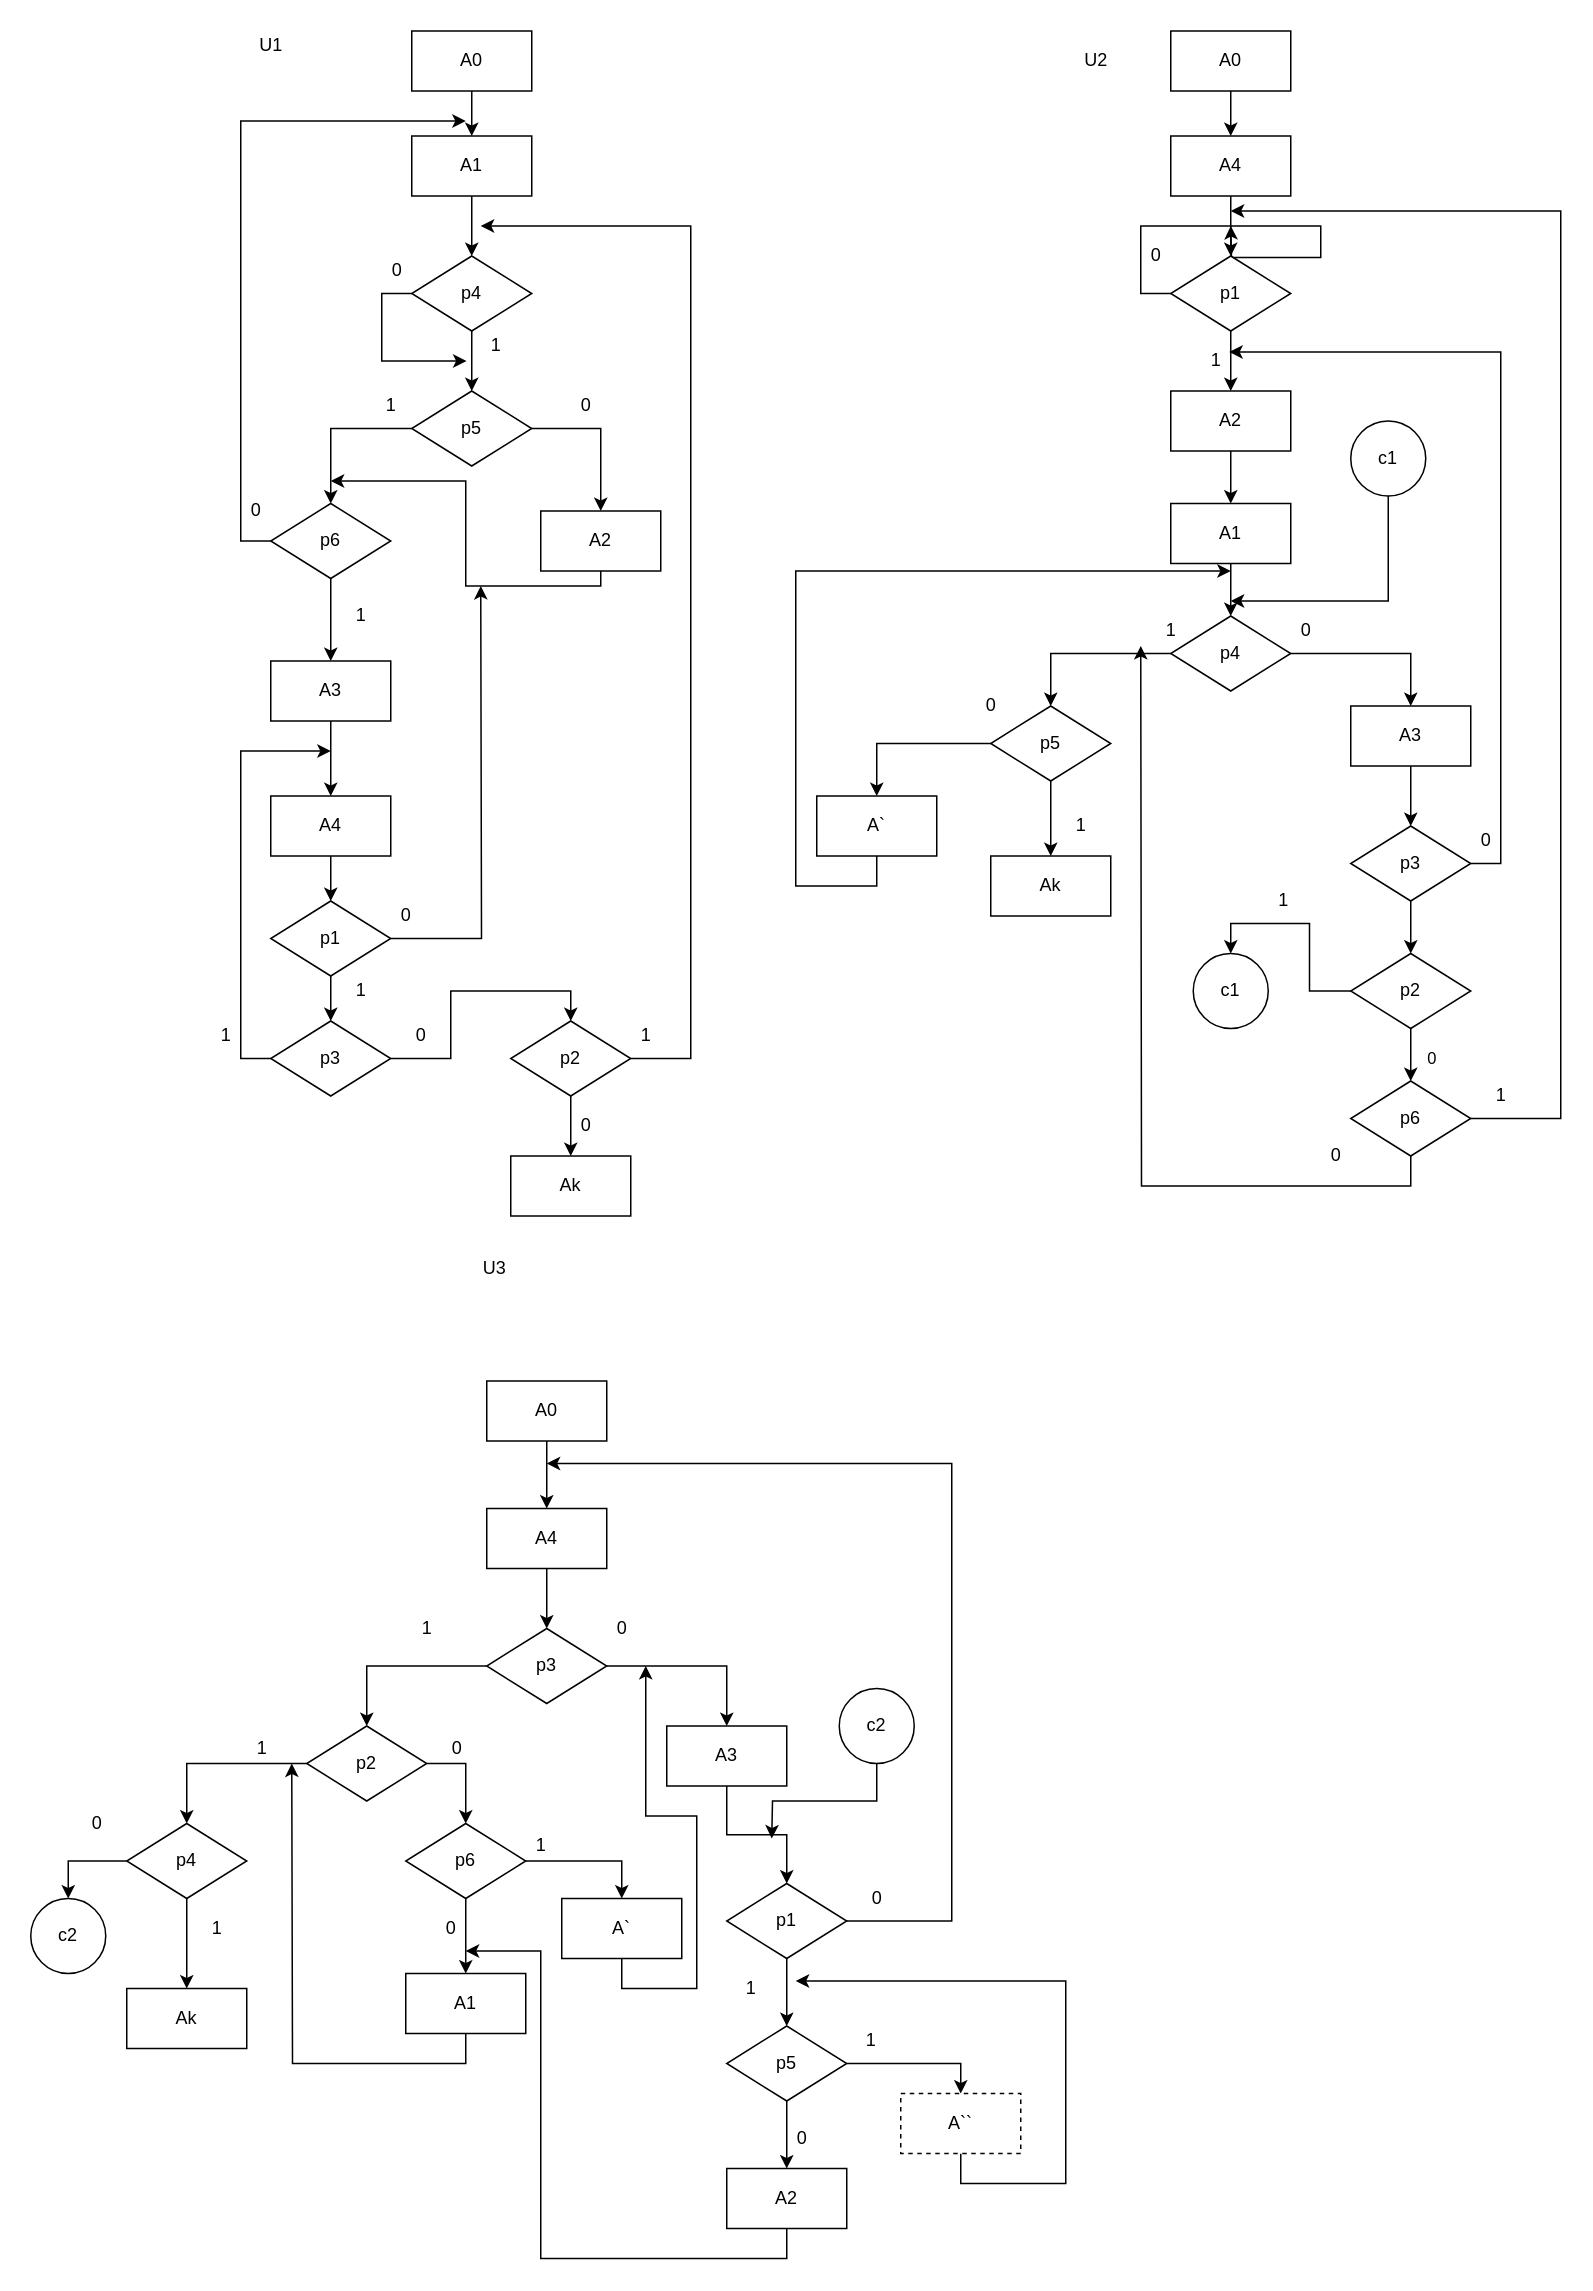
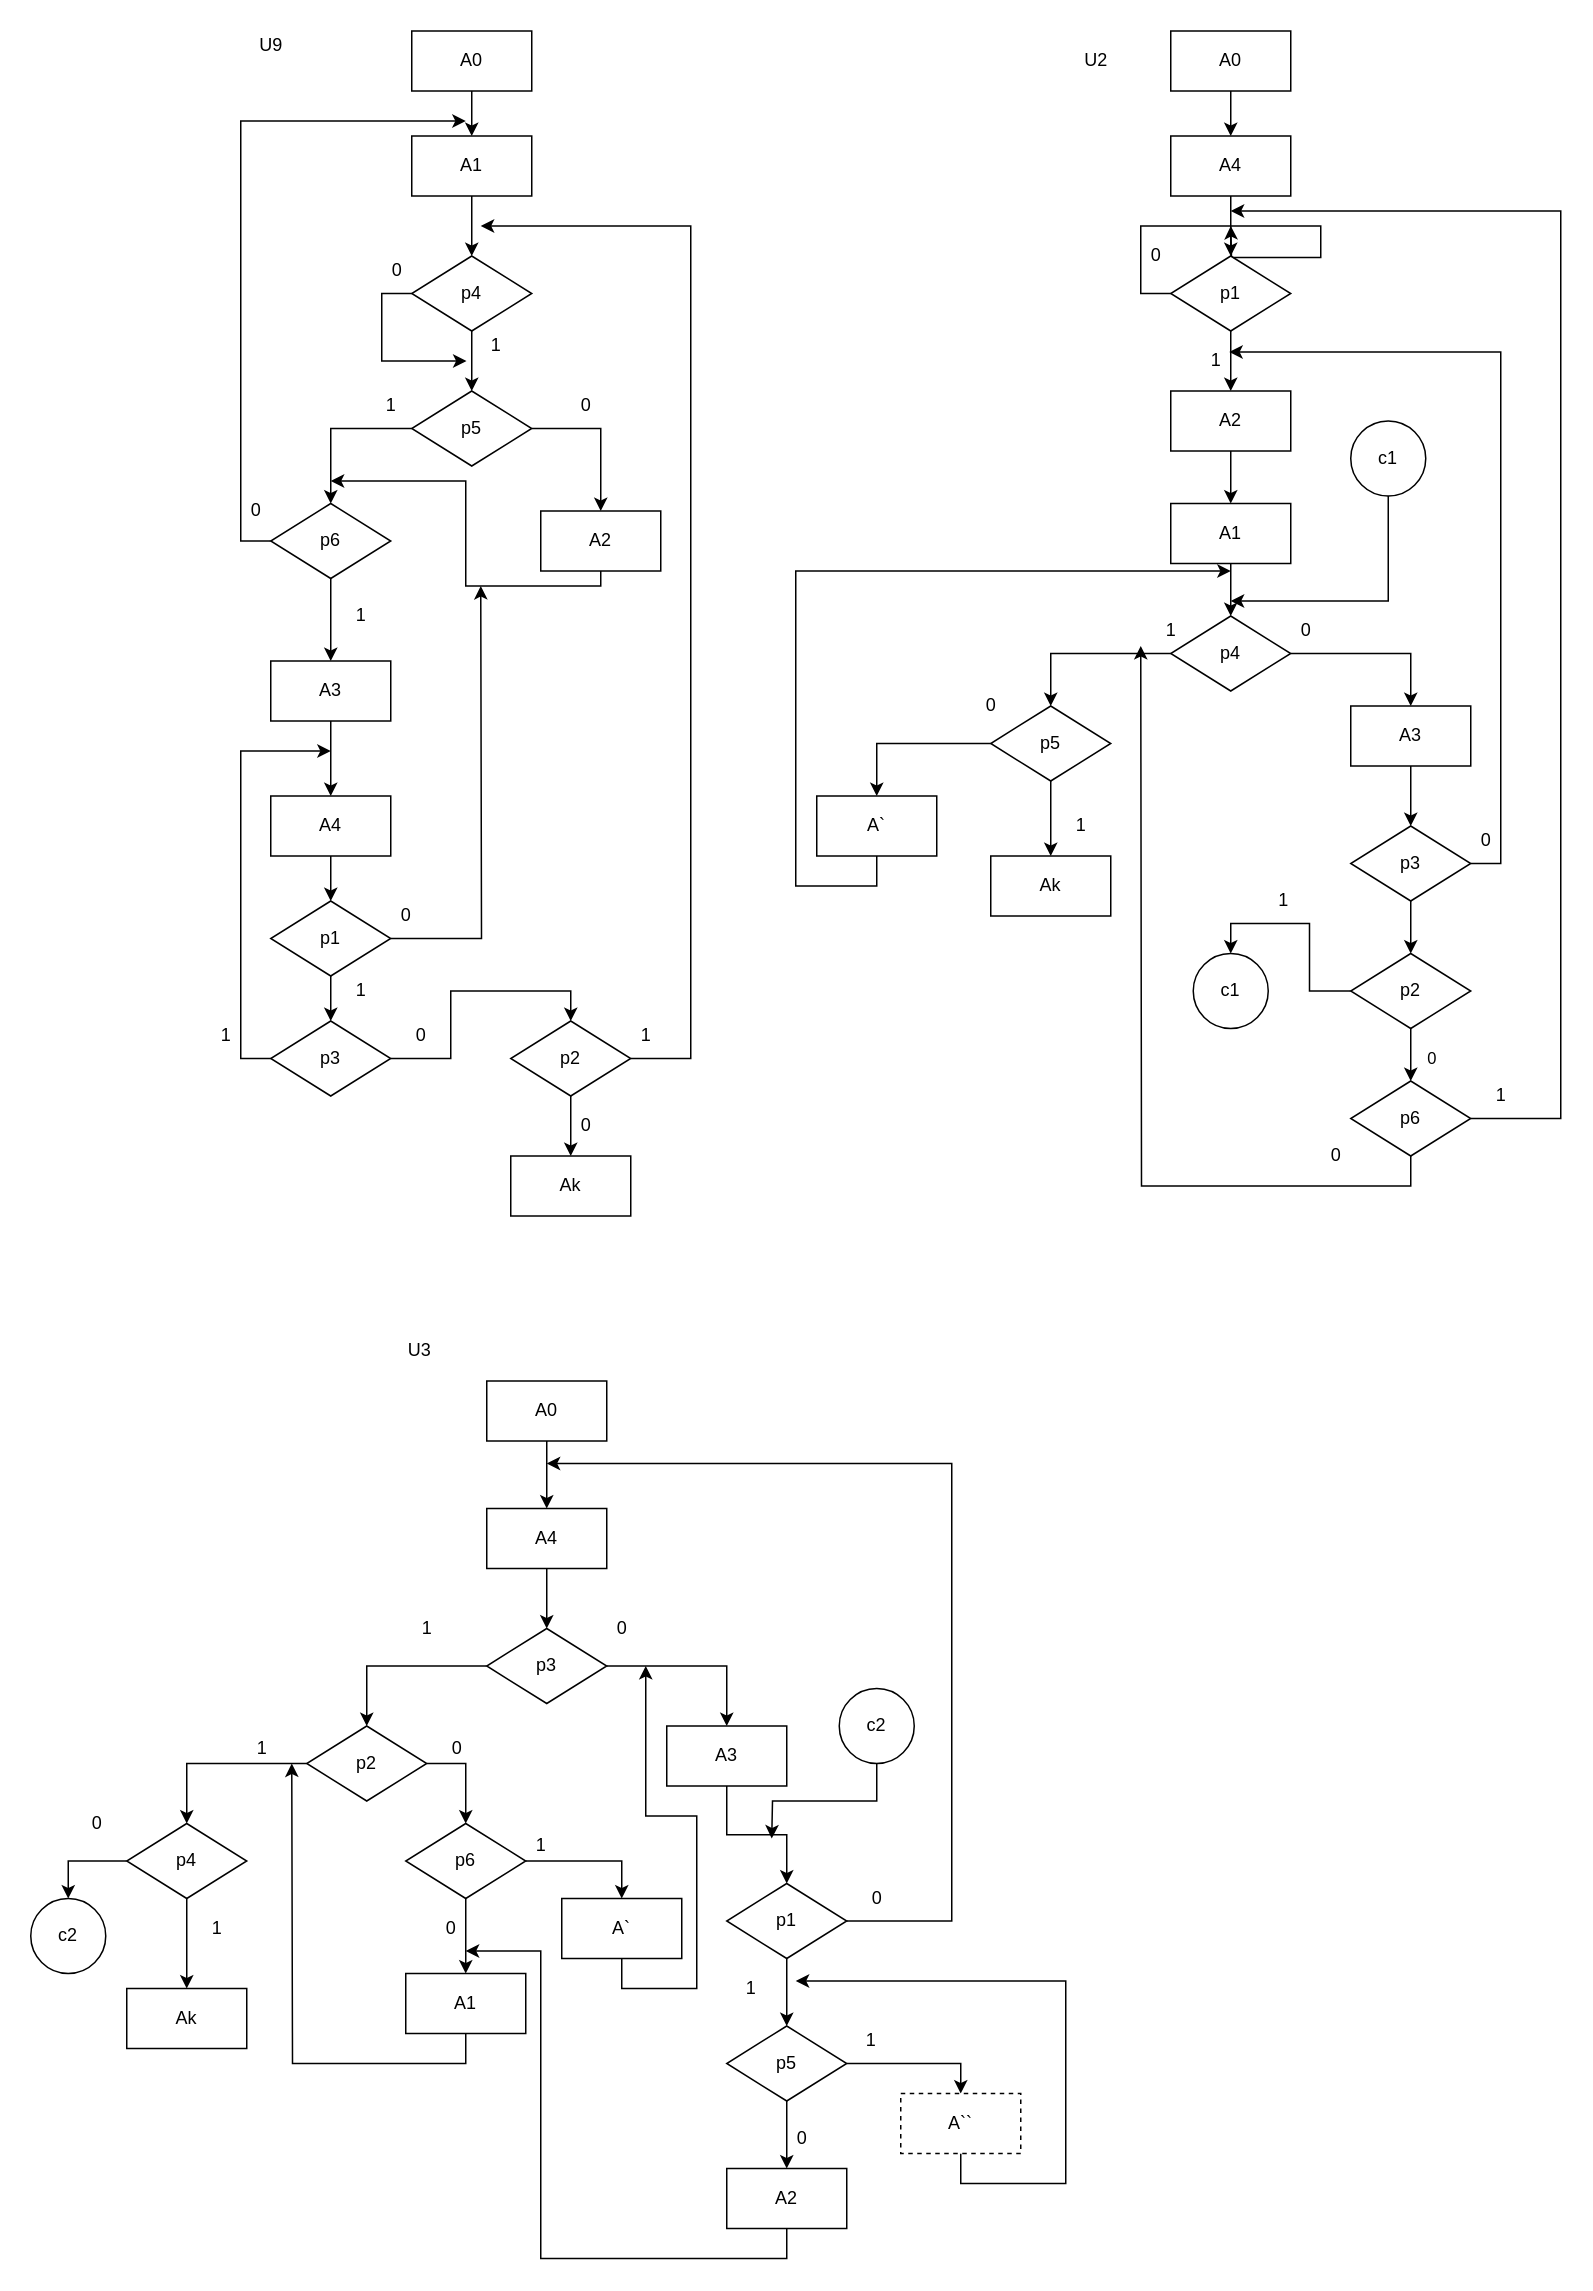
(272, 46) -> (272, 46)
(494, 1268) -> (419, 1351)
